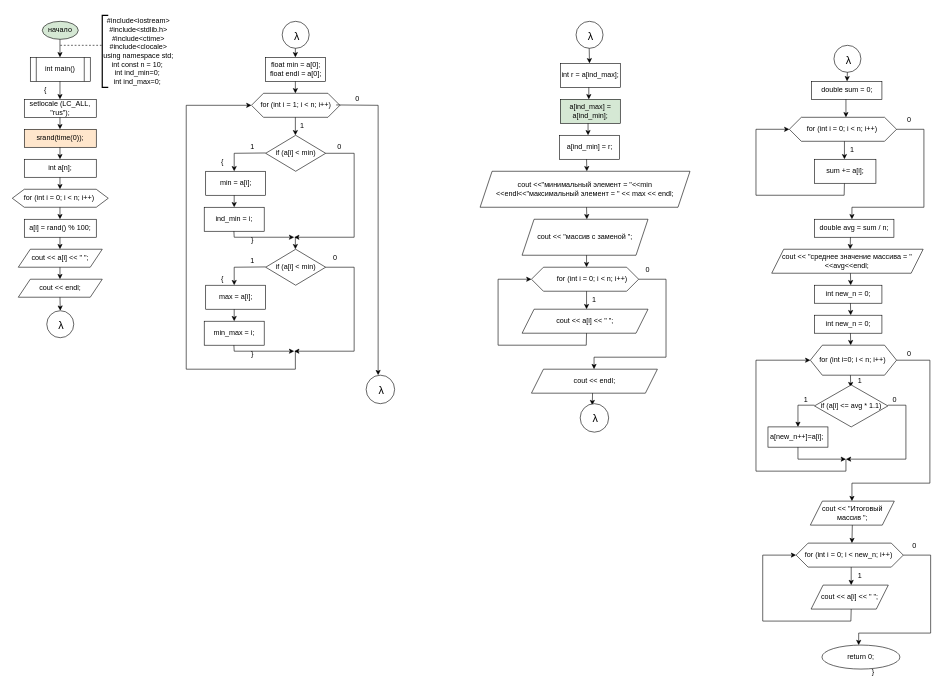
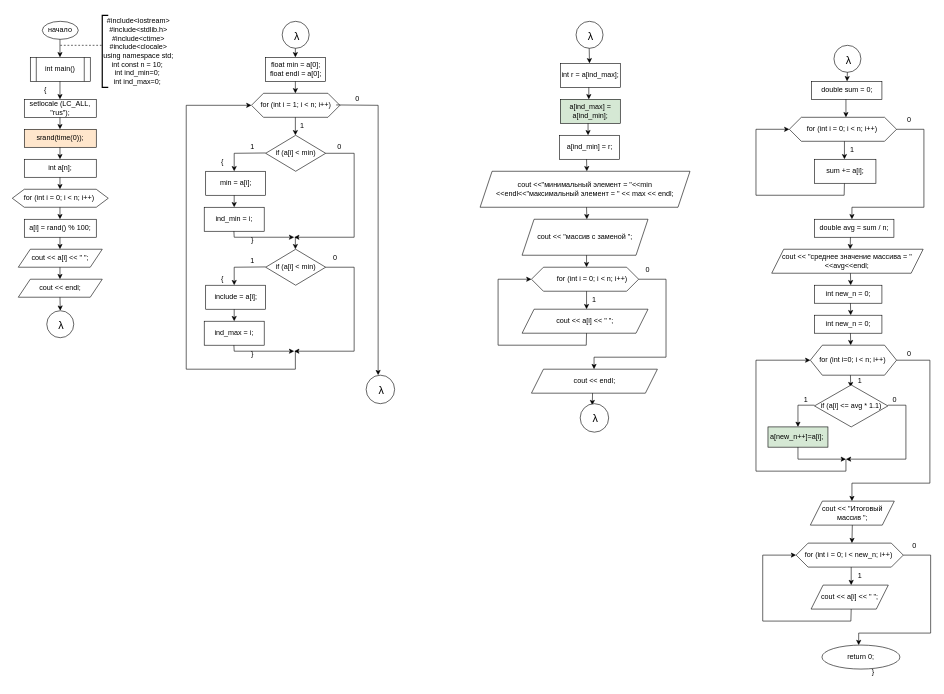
(60, 30) -> (60, 30)
(236, 297) -> (236, 297)
(234, 333) -> (234, 333)
(798, 437) -> (798, 437)
